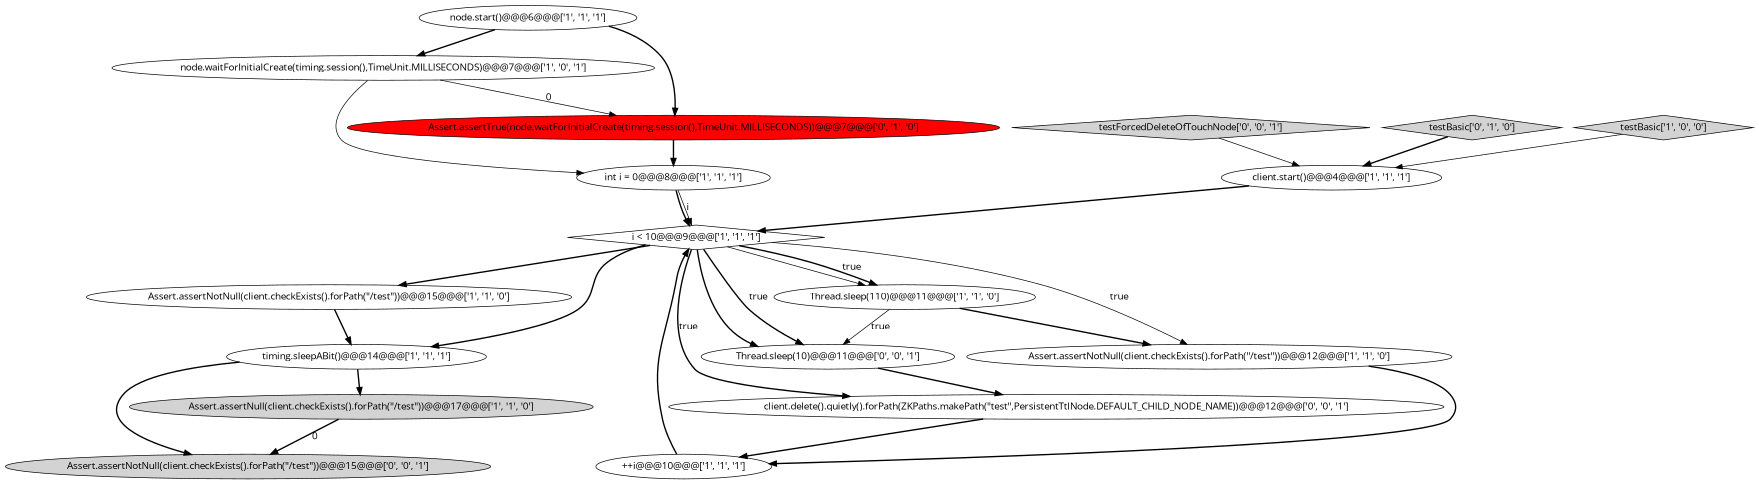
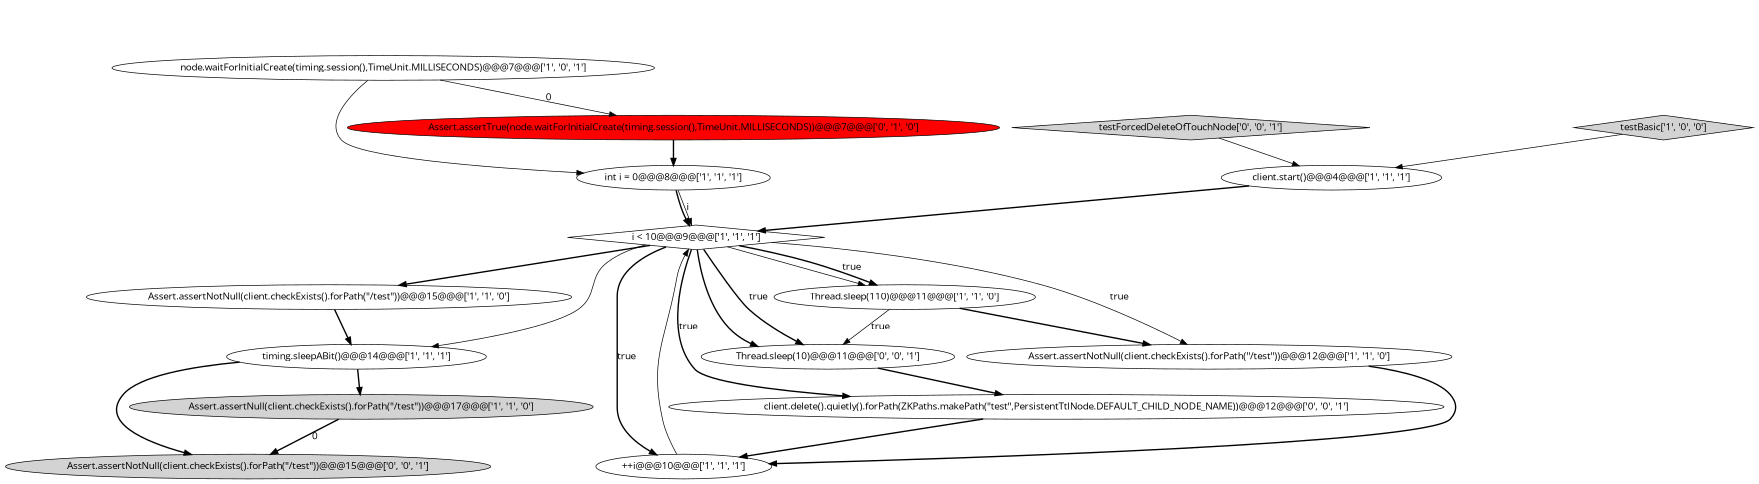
(528, 18) -> none
(1472, 128) -> none
(557, 319) -> (557, 319)
none -> (617, 344)
(660, 355) -> (660, 355)
